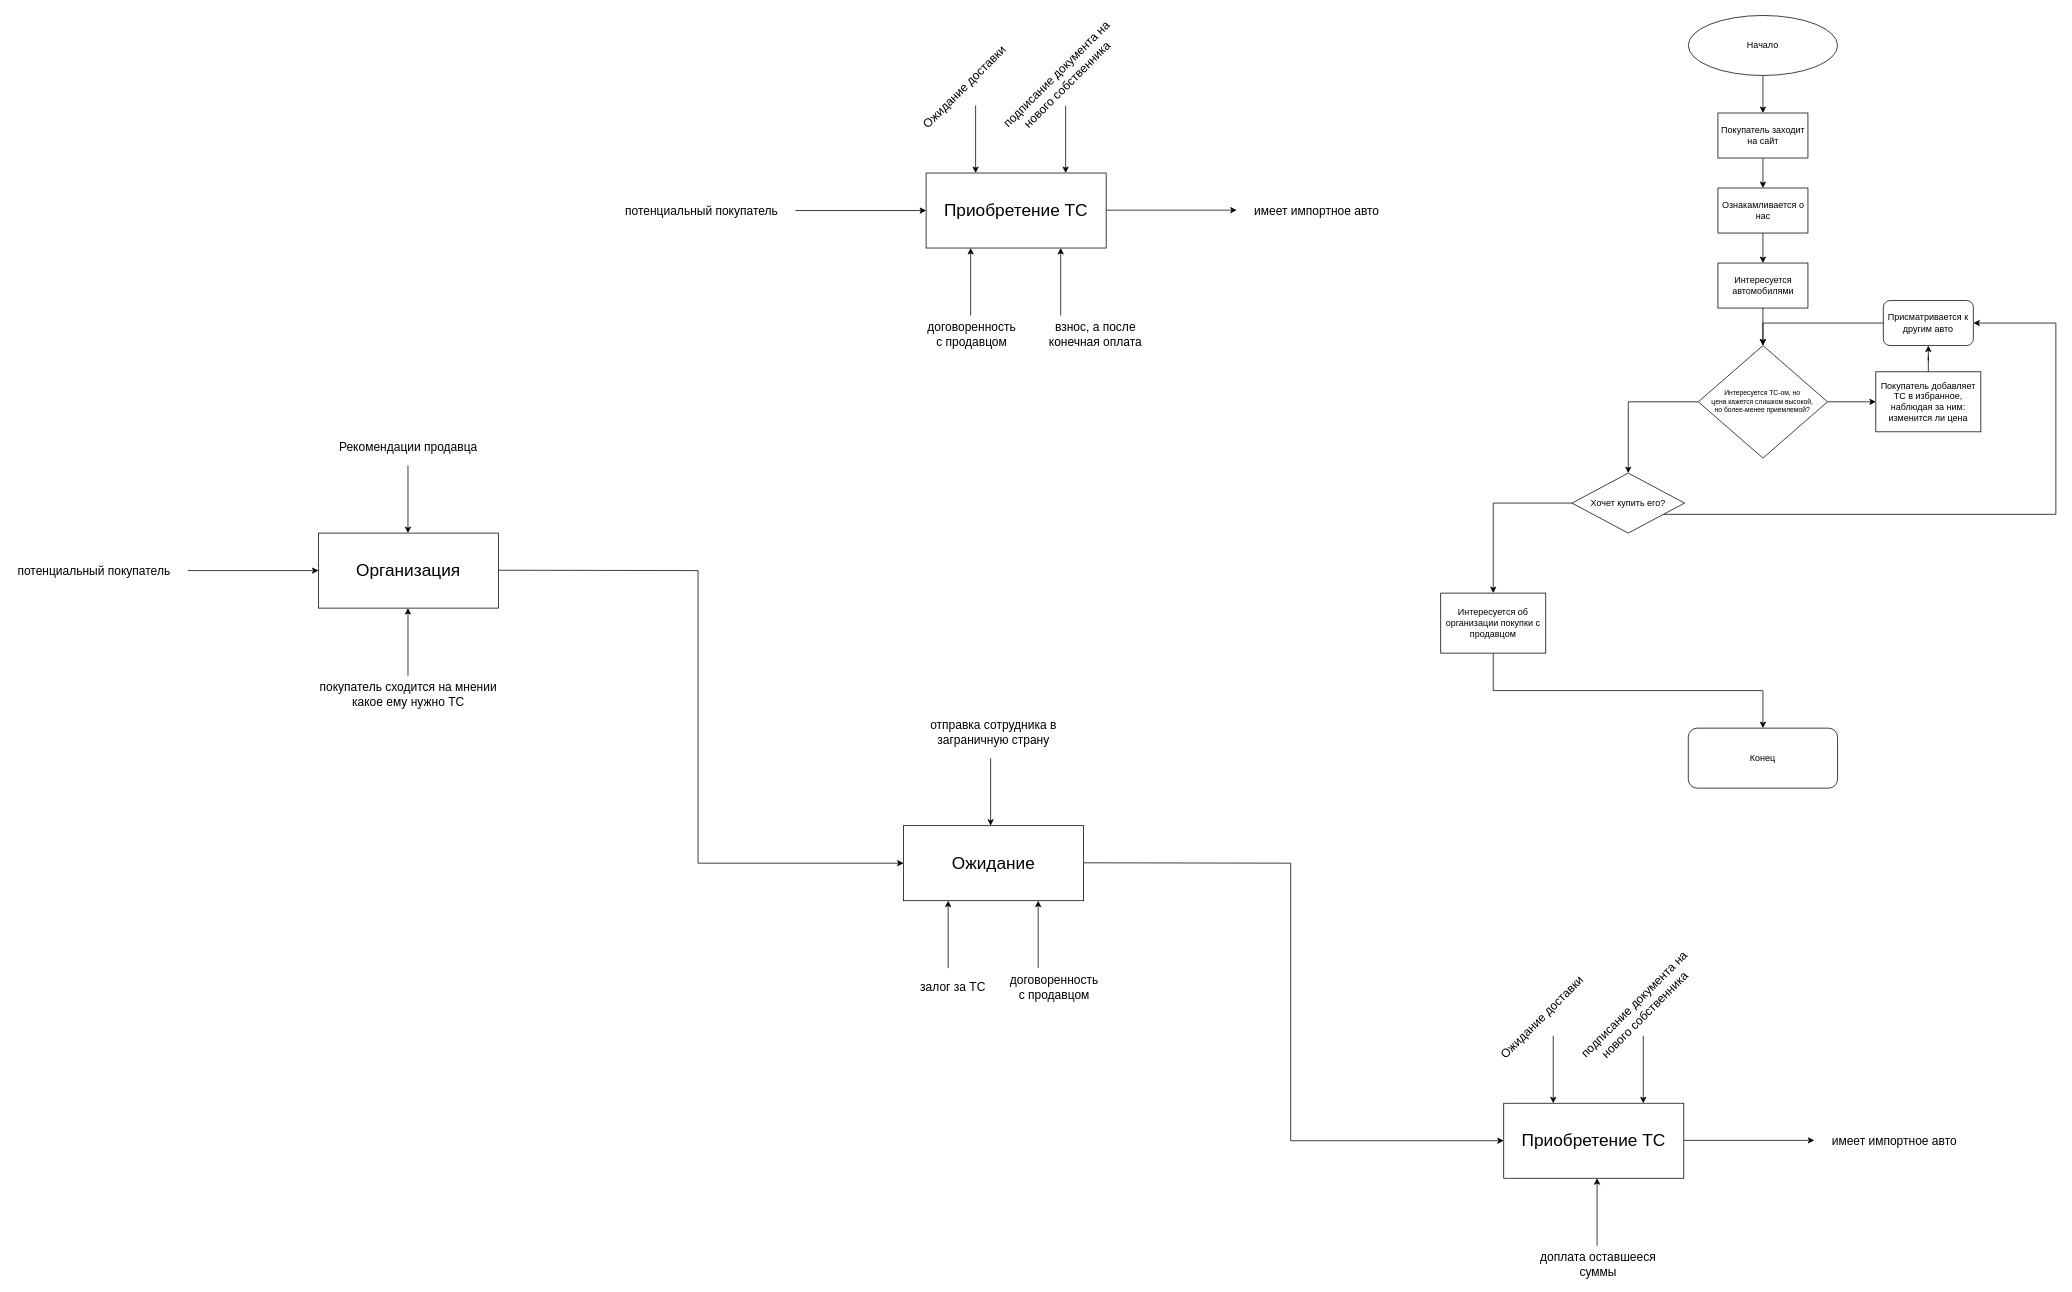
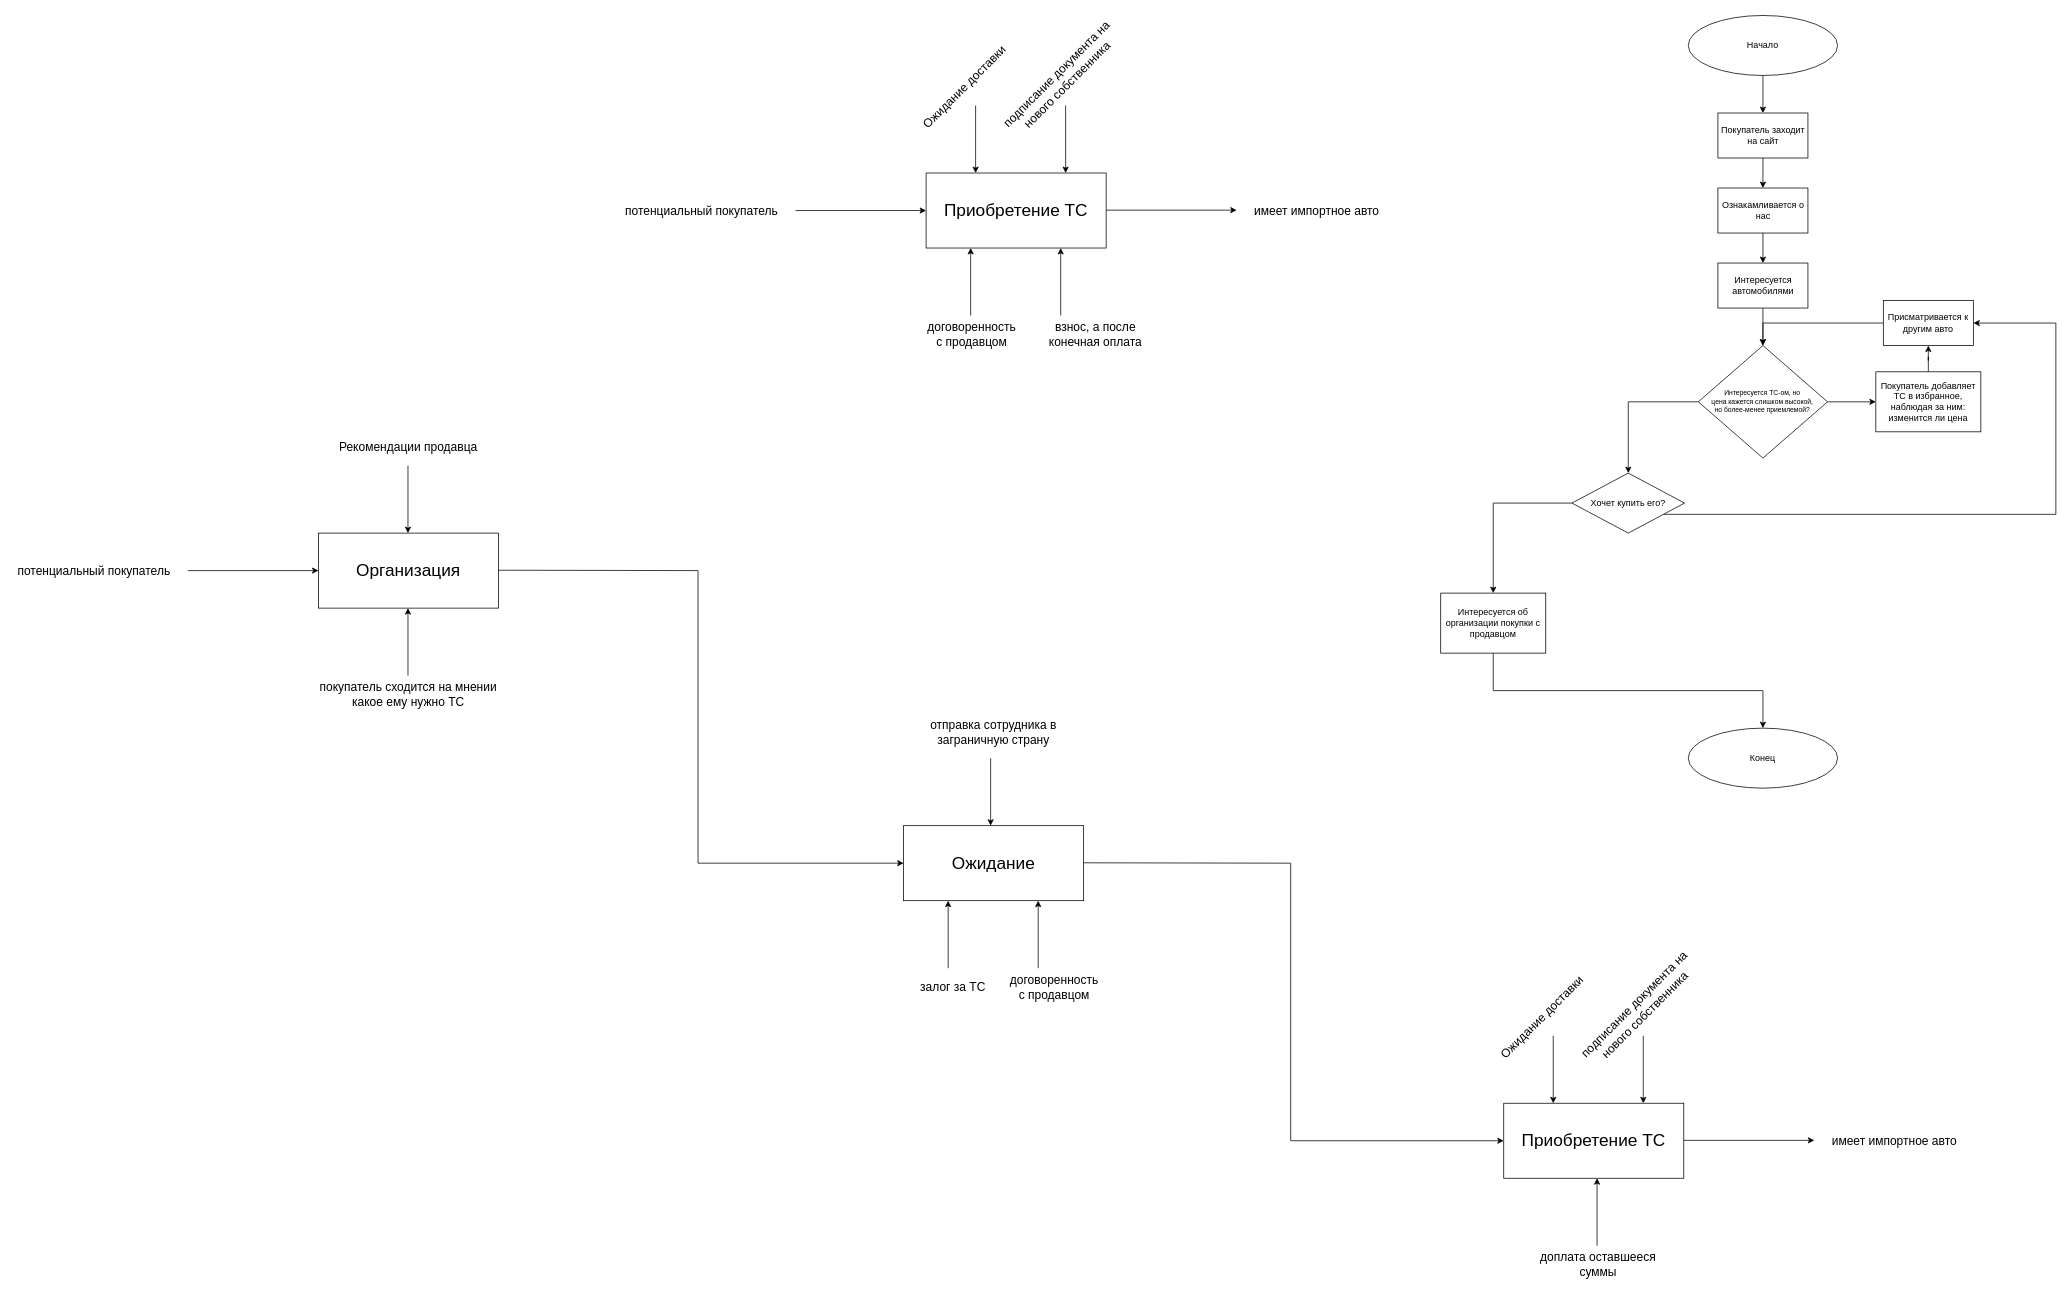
(1928, 323) -> (1928, 323)
(1763, 758) -> (1763, 758)
